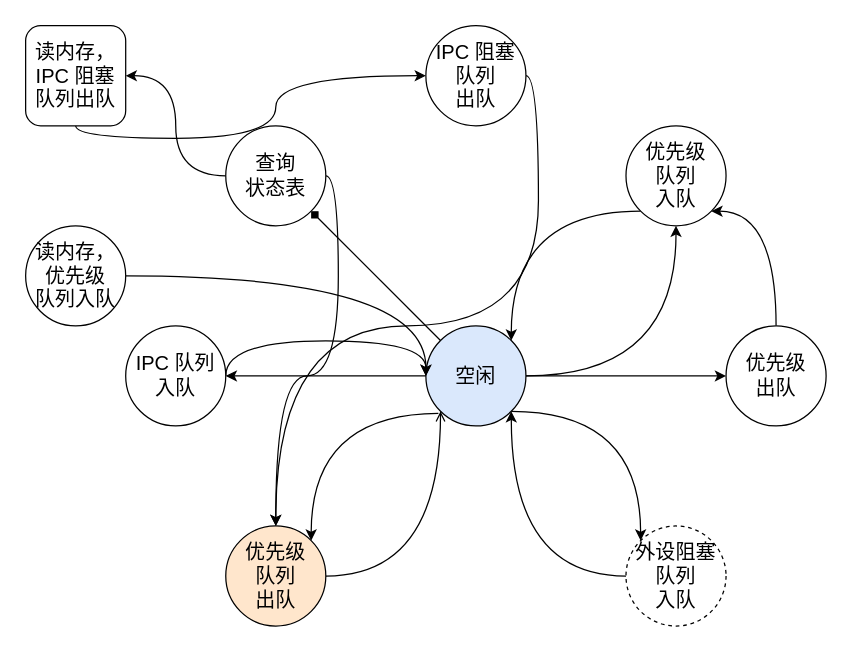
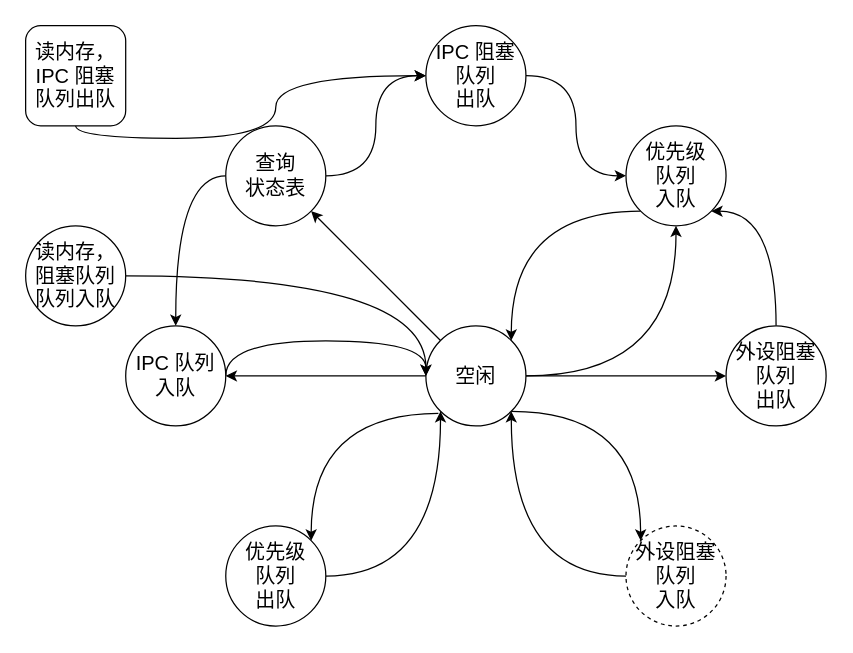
(176, 128) -> (181, 239)
(318, 218) -> (317, 217)
(338, 259) -> (375, 137)
(76, 276) -> (76, 276)
(438, 323) -> (575, 122)
(476, 376) -> (476, 376)
(776, 376) -> (776, 376)
(440, 418) -> (440, 421)
(276, 576) -> (276, 576)
